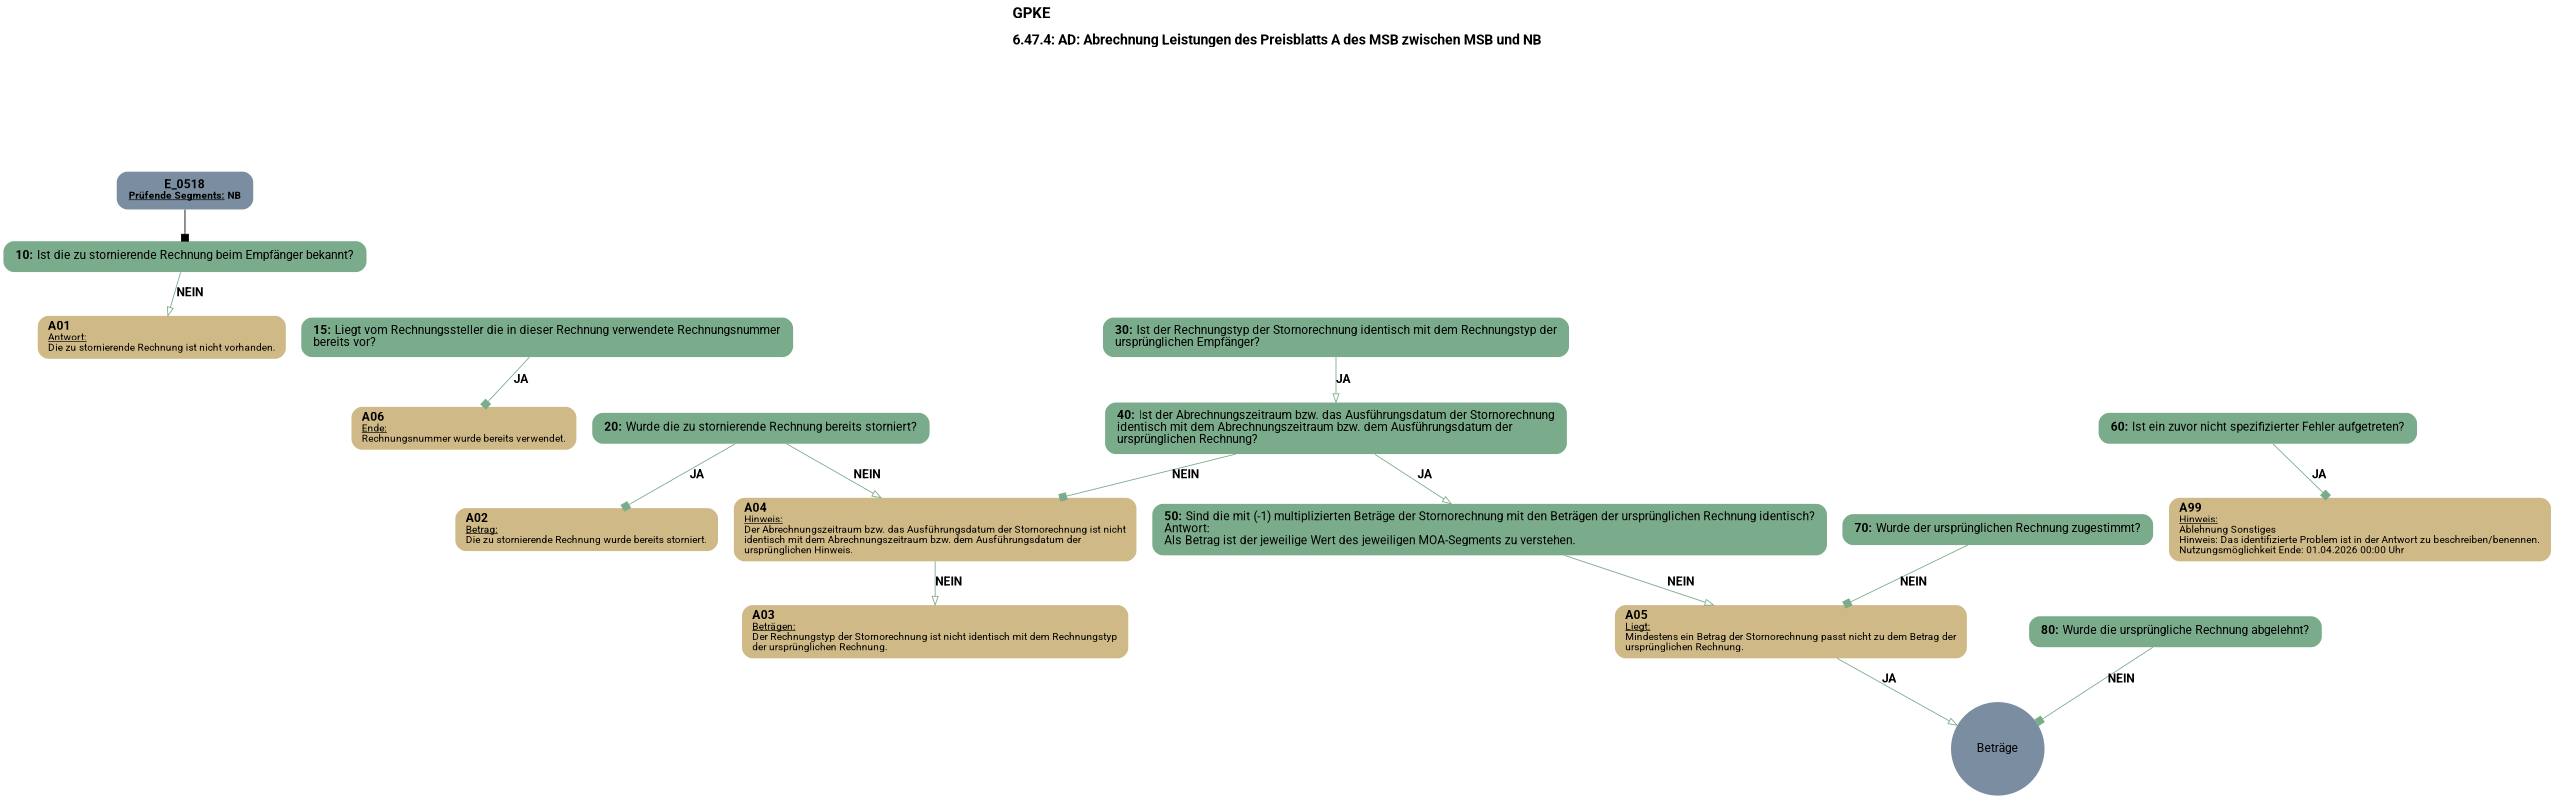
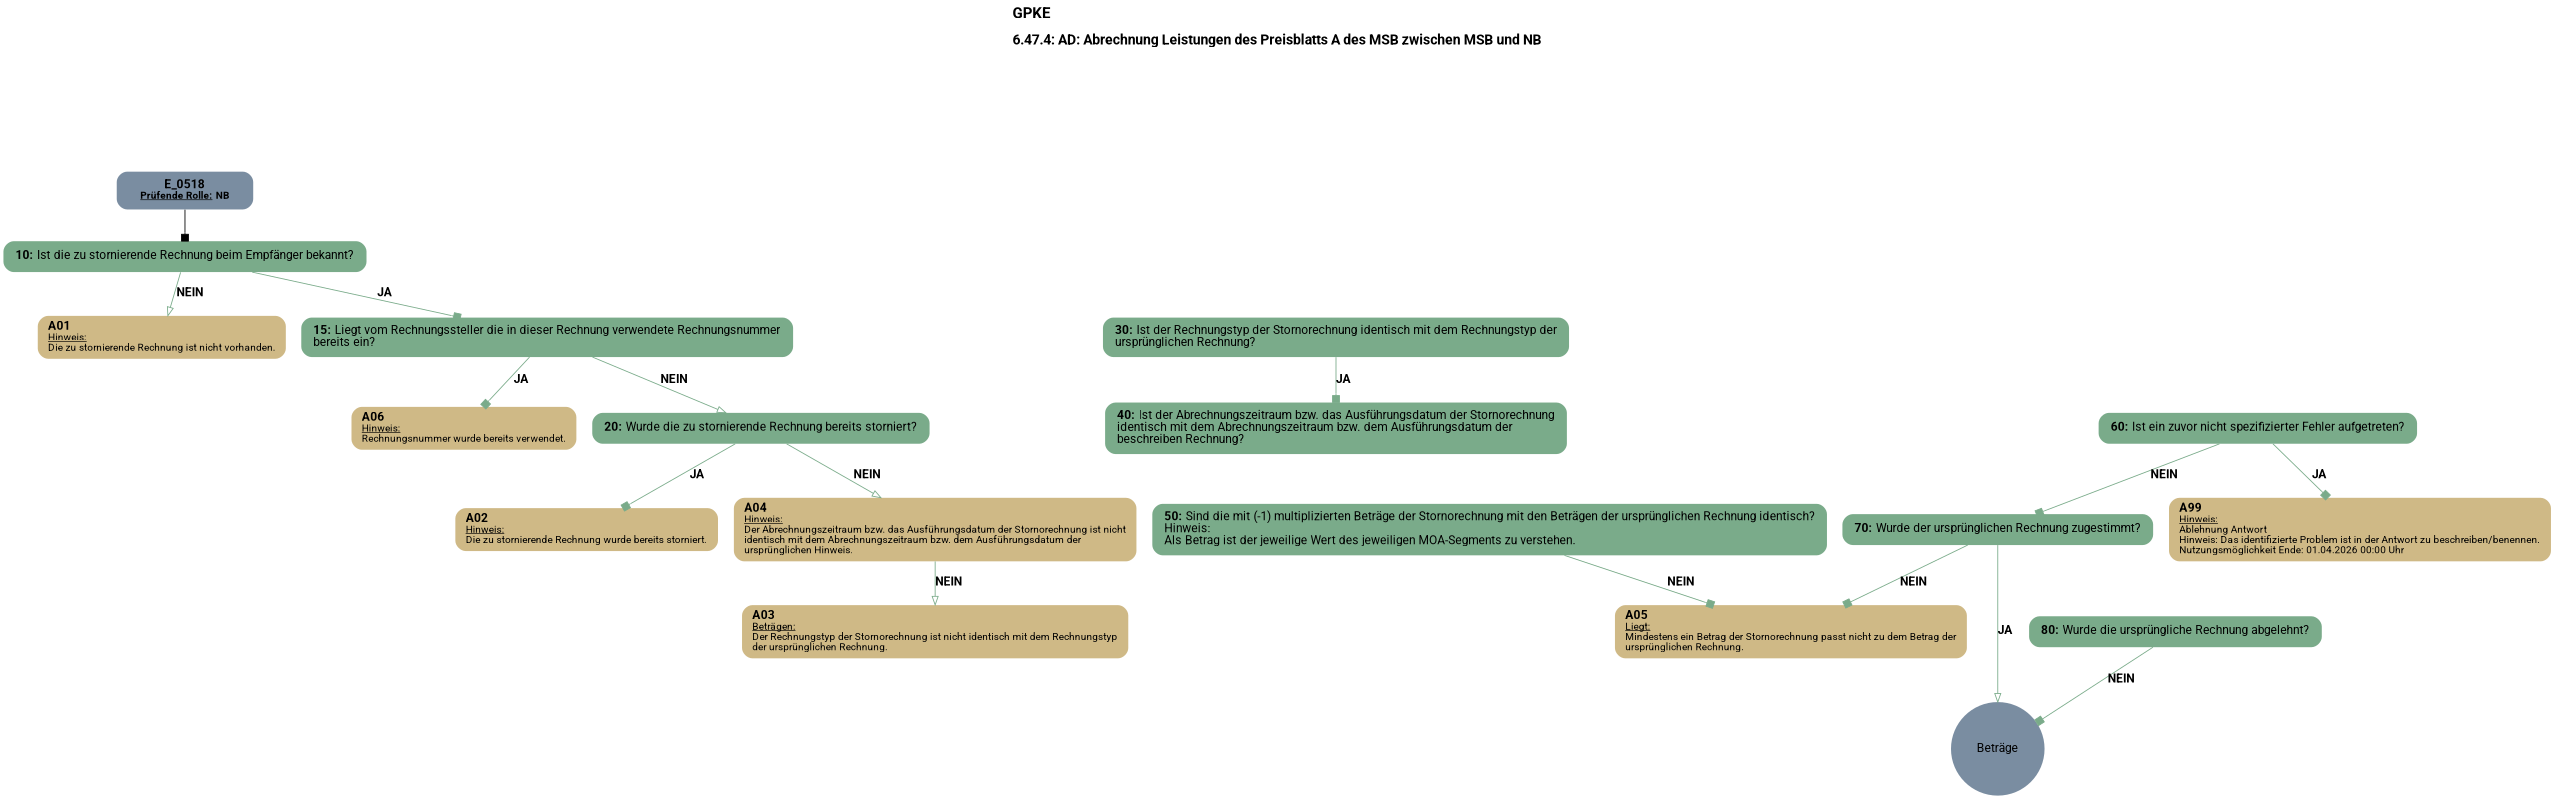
(177, 196) -> (177, 196)
none -> (352, 294)
(68, 337) -> (68, 337)
(345, 342) -> (345, 342)
(1188, 342) -> (1185, 342)
(1336, 375) -> (1336, 375)
none -> (655, 383)
(375, 428) -> (382, 428)
(1188, 439) -> (1181, 439)
(1152, 475) -> none
(1409, 477) -> none
none -> (2132, 477)
(1188, 529) -> (1188, 529)
(482, 530) -> (485, 530)
(2228, 530) -> (2224, 530)
(1635, 579) -> (1635, 579)
(1893, 690) -> (1998, 619)
